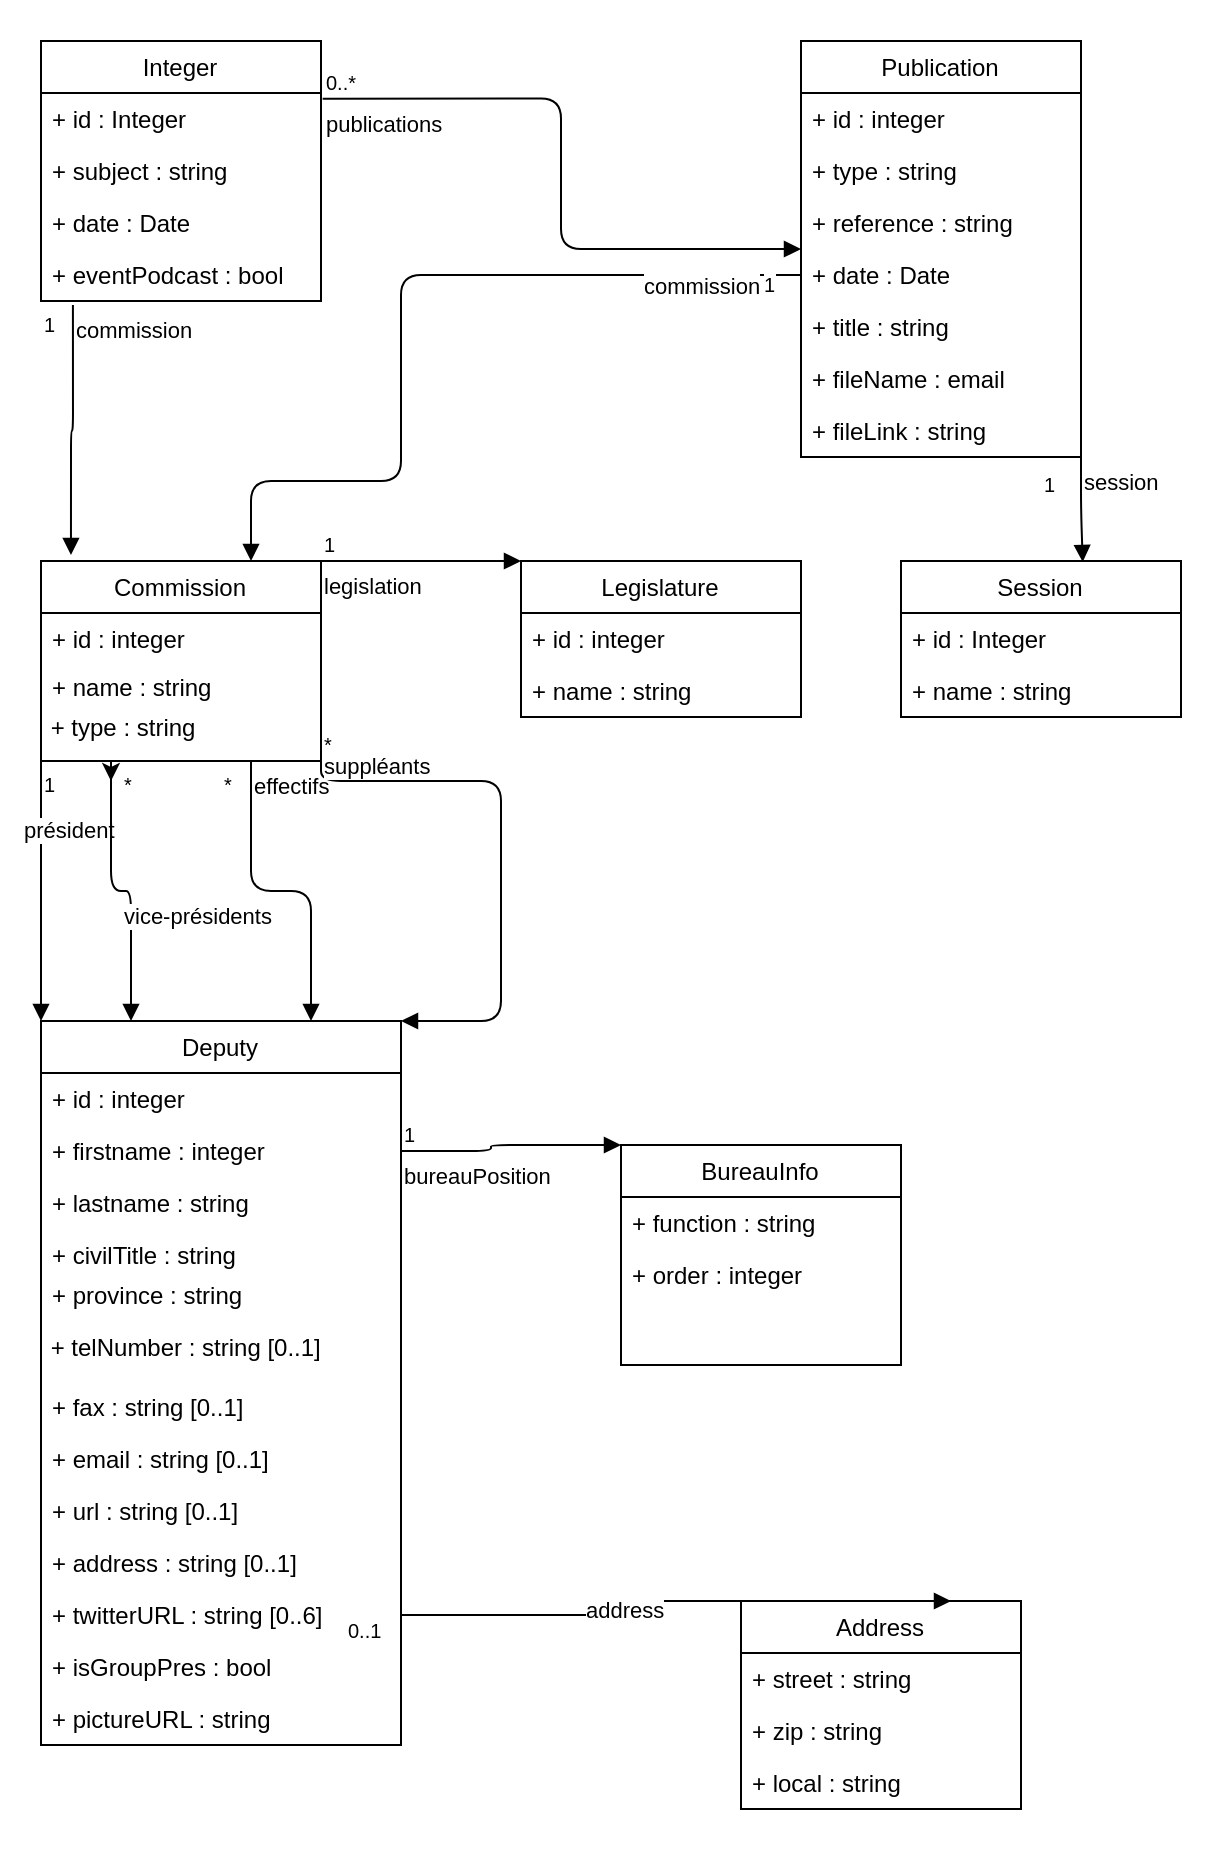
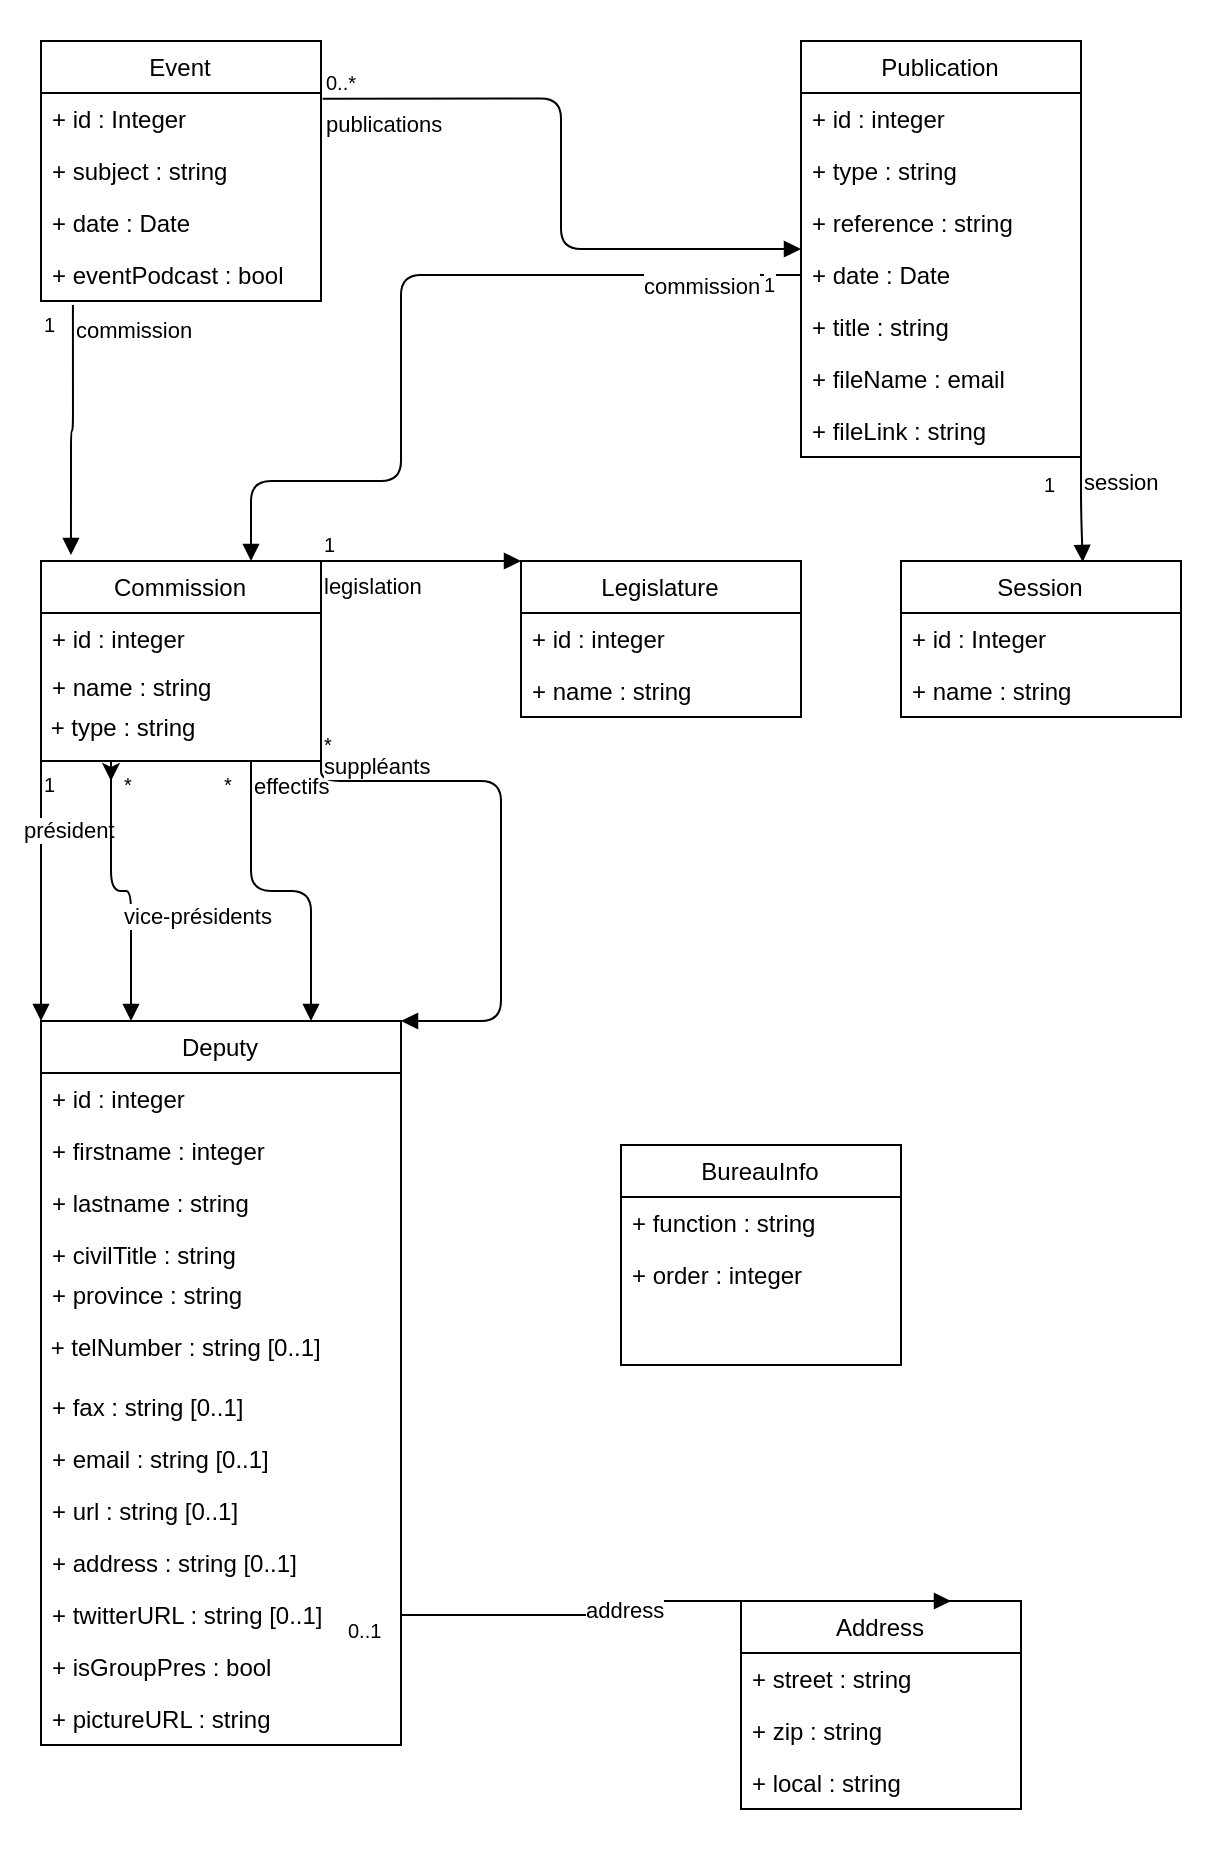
(180, 68) -> (180, 68)
(503, 1145) -> none
(212, 1616) -> (212, 1616)
